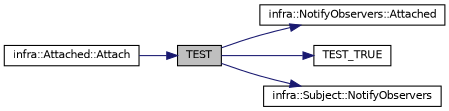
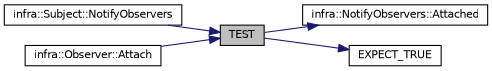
(72, 56) -> (93, 56)
(352, 56) -> (395, 56)
(256, 75) -> (189, 28)
